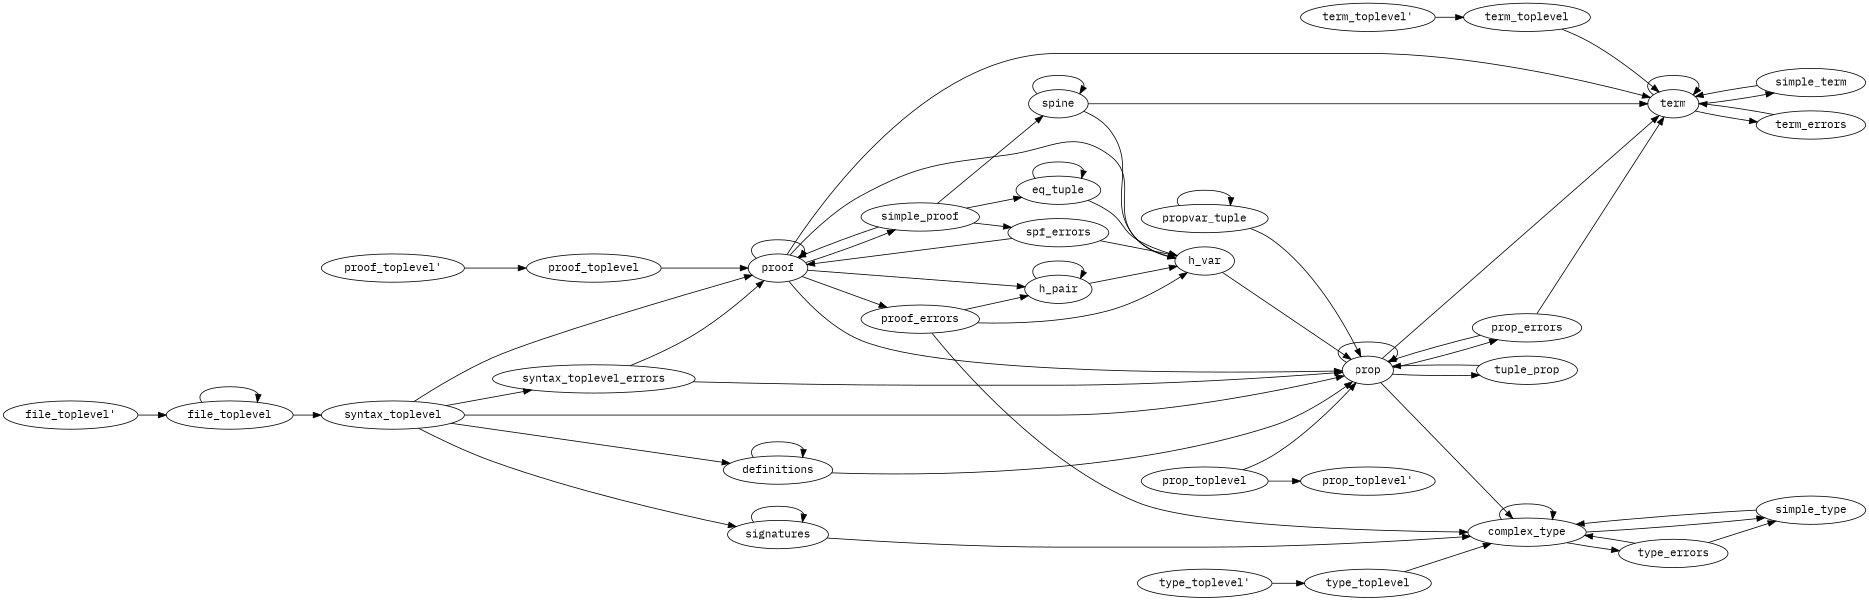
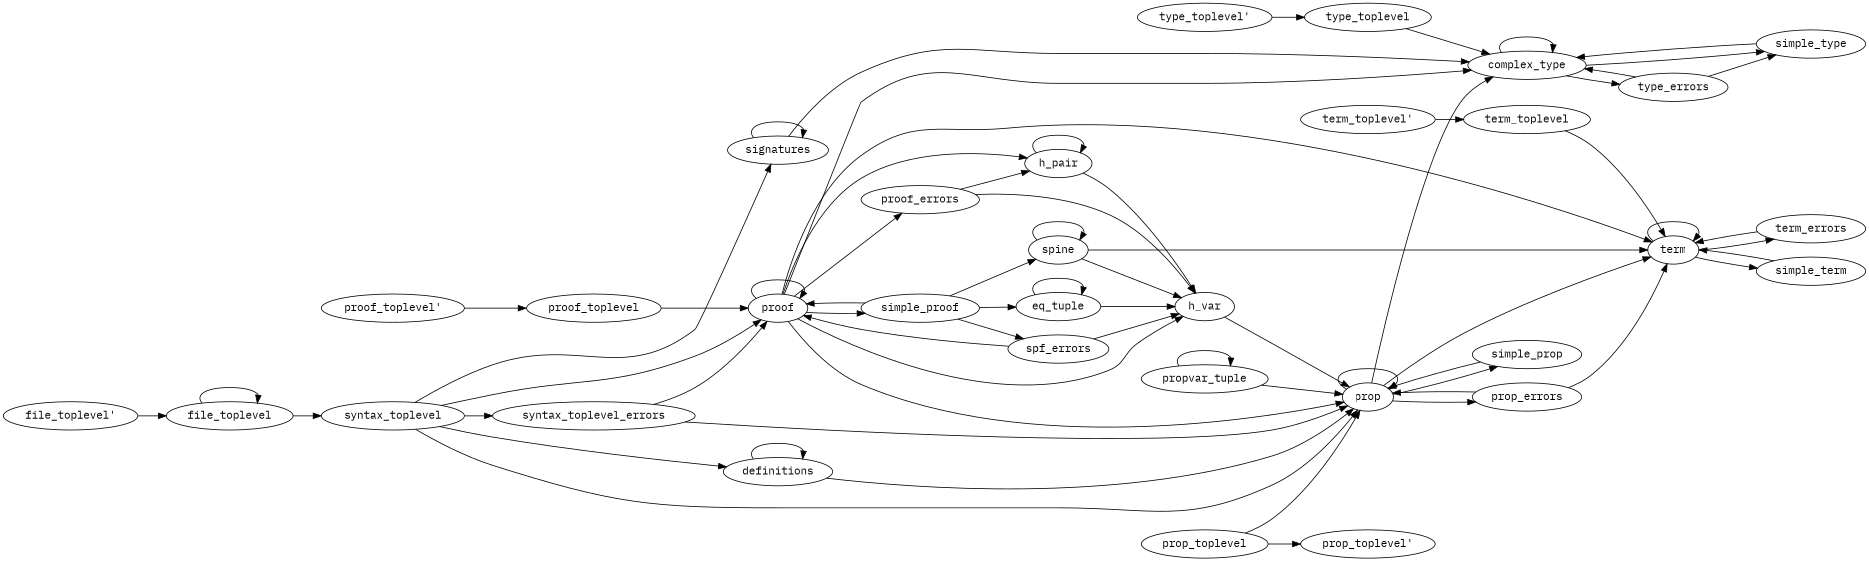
(1527, 370) -> (1527, 355)
(1164, 510) -> (1055, 83)
